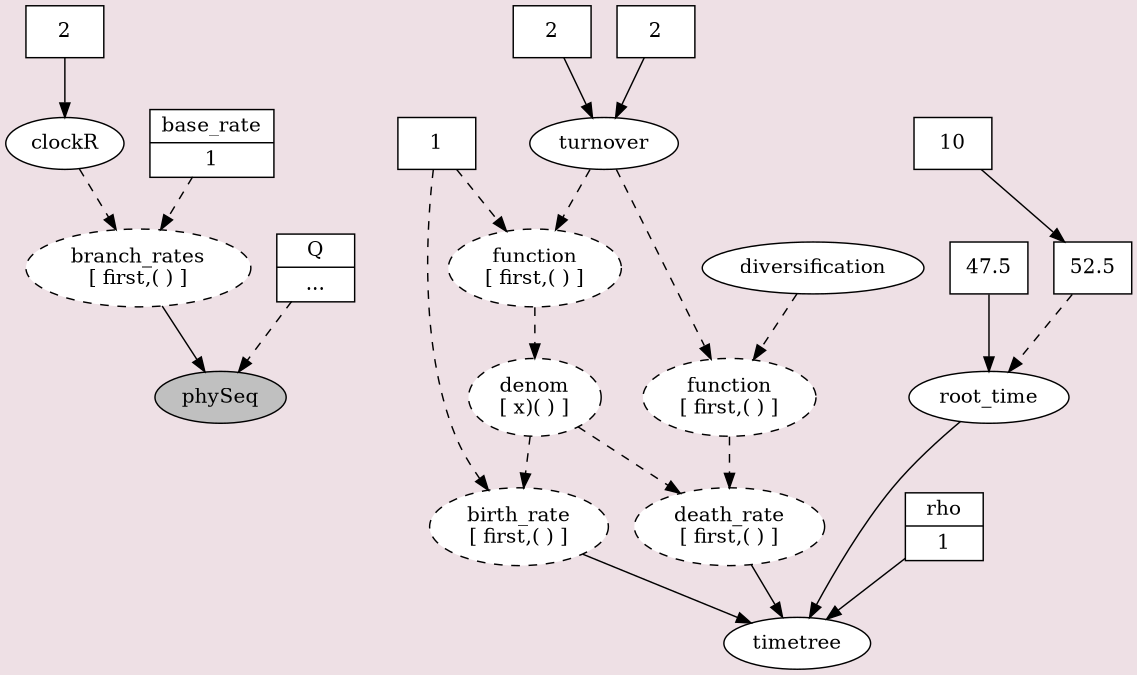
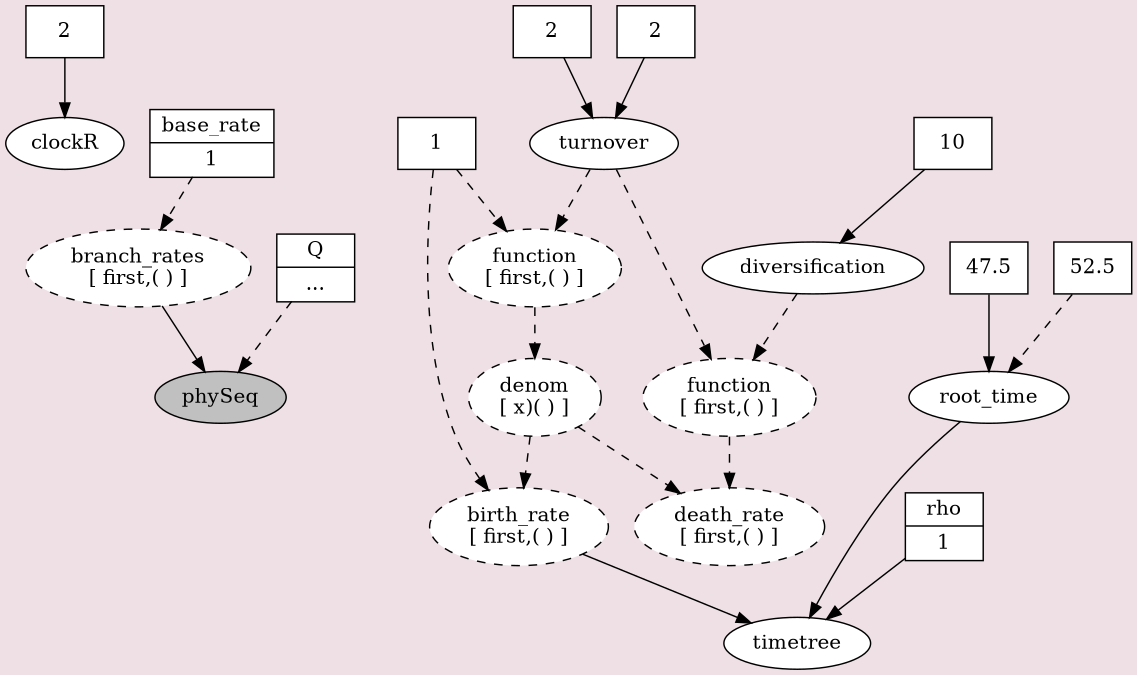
(94, 193) -> none
(1017, 201) -> (888, 201)
(763, 585) -> none
